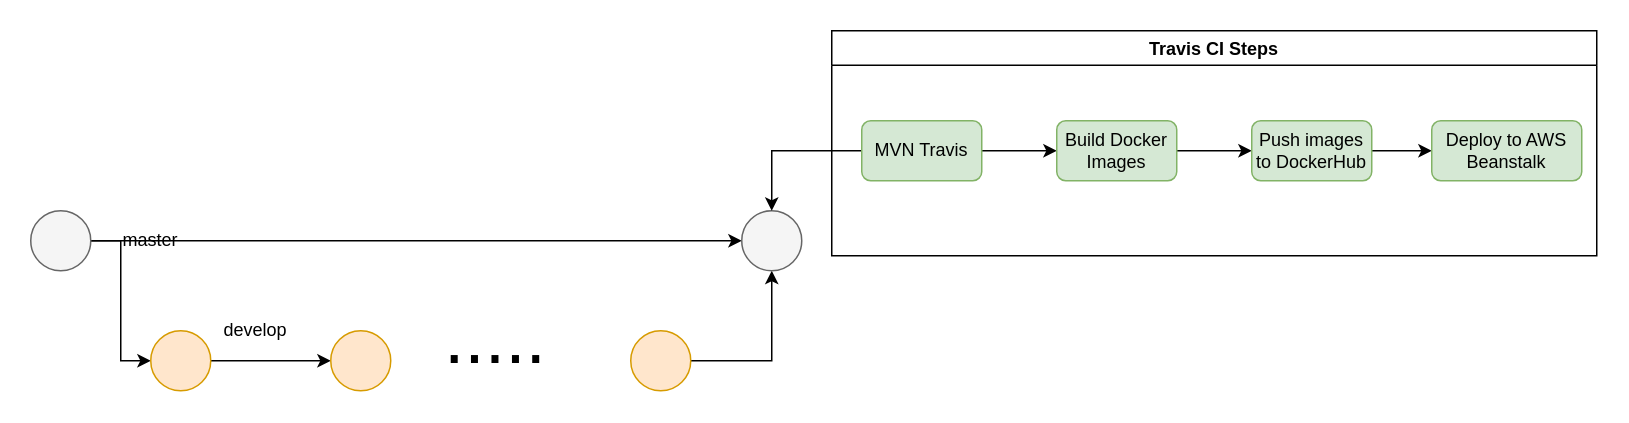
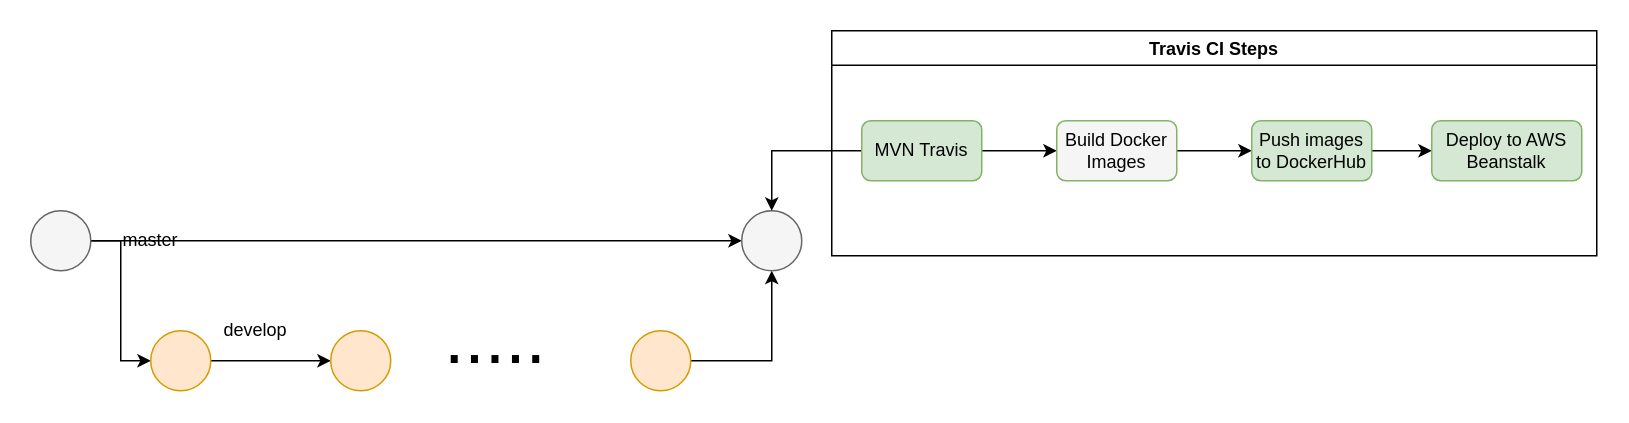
(1117, 151) -> (1117, 151)
